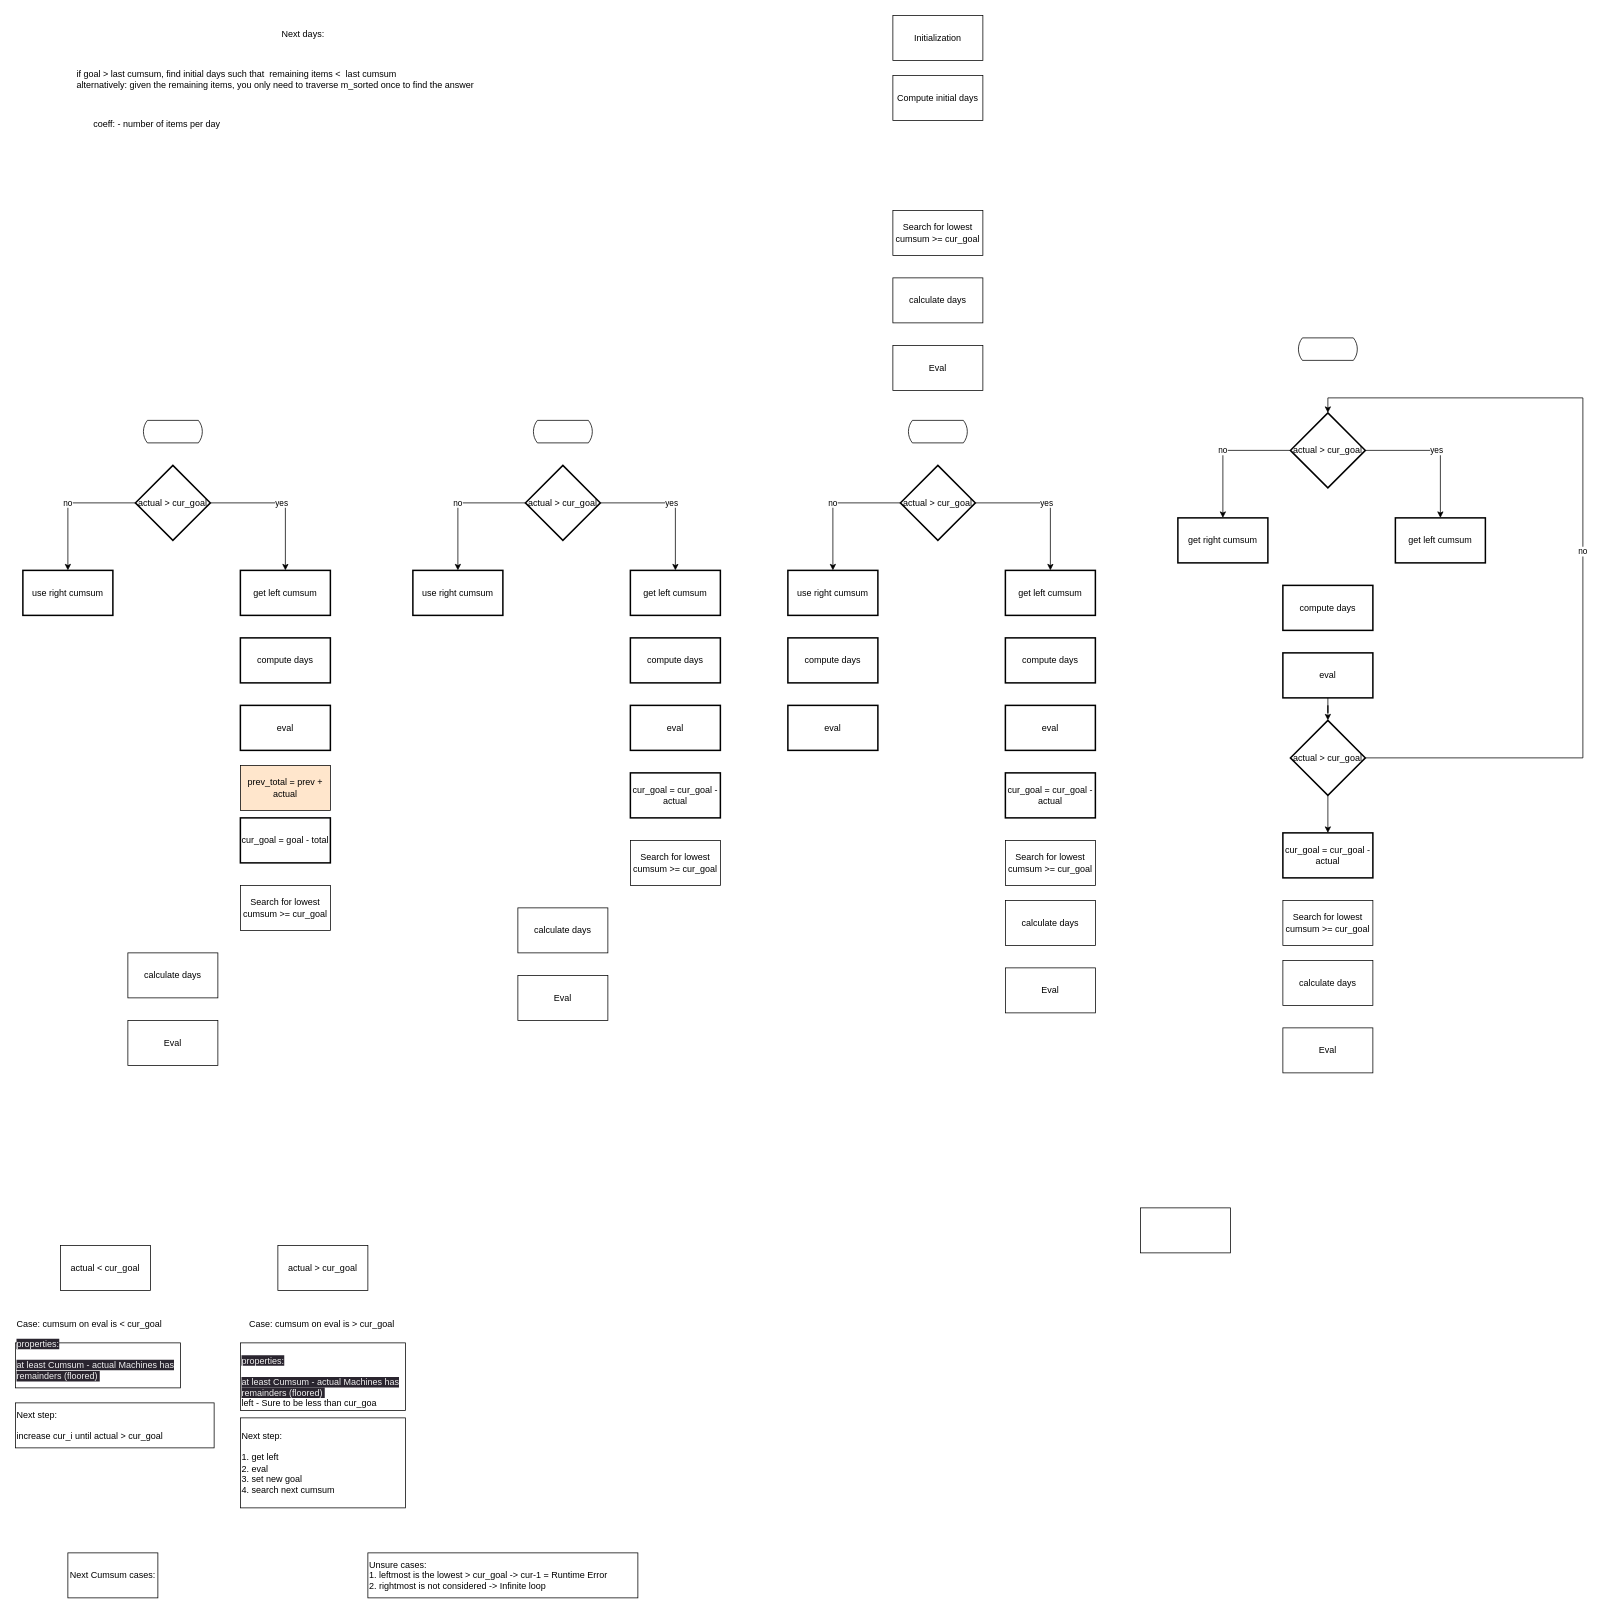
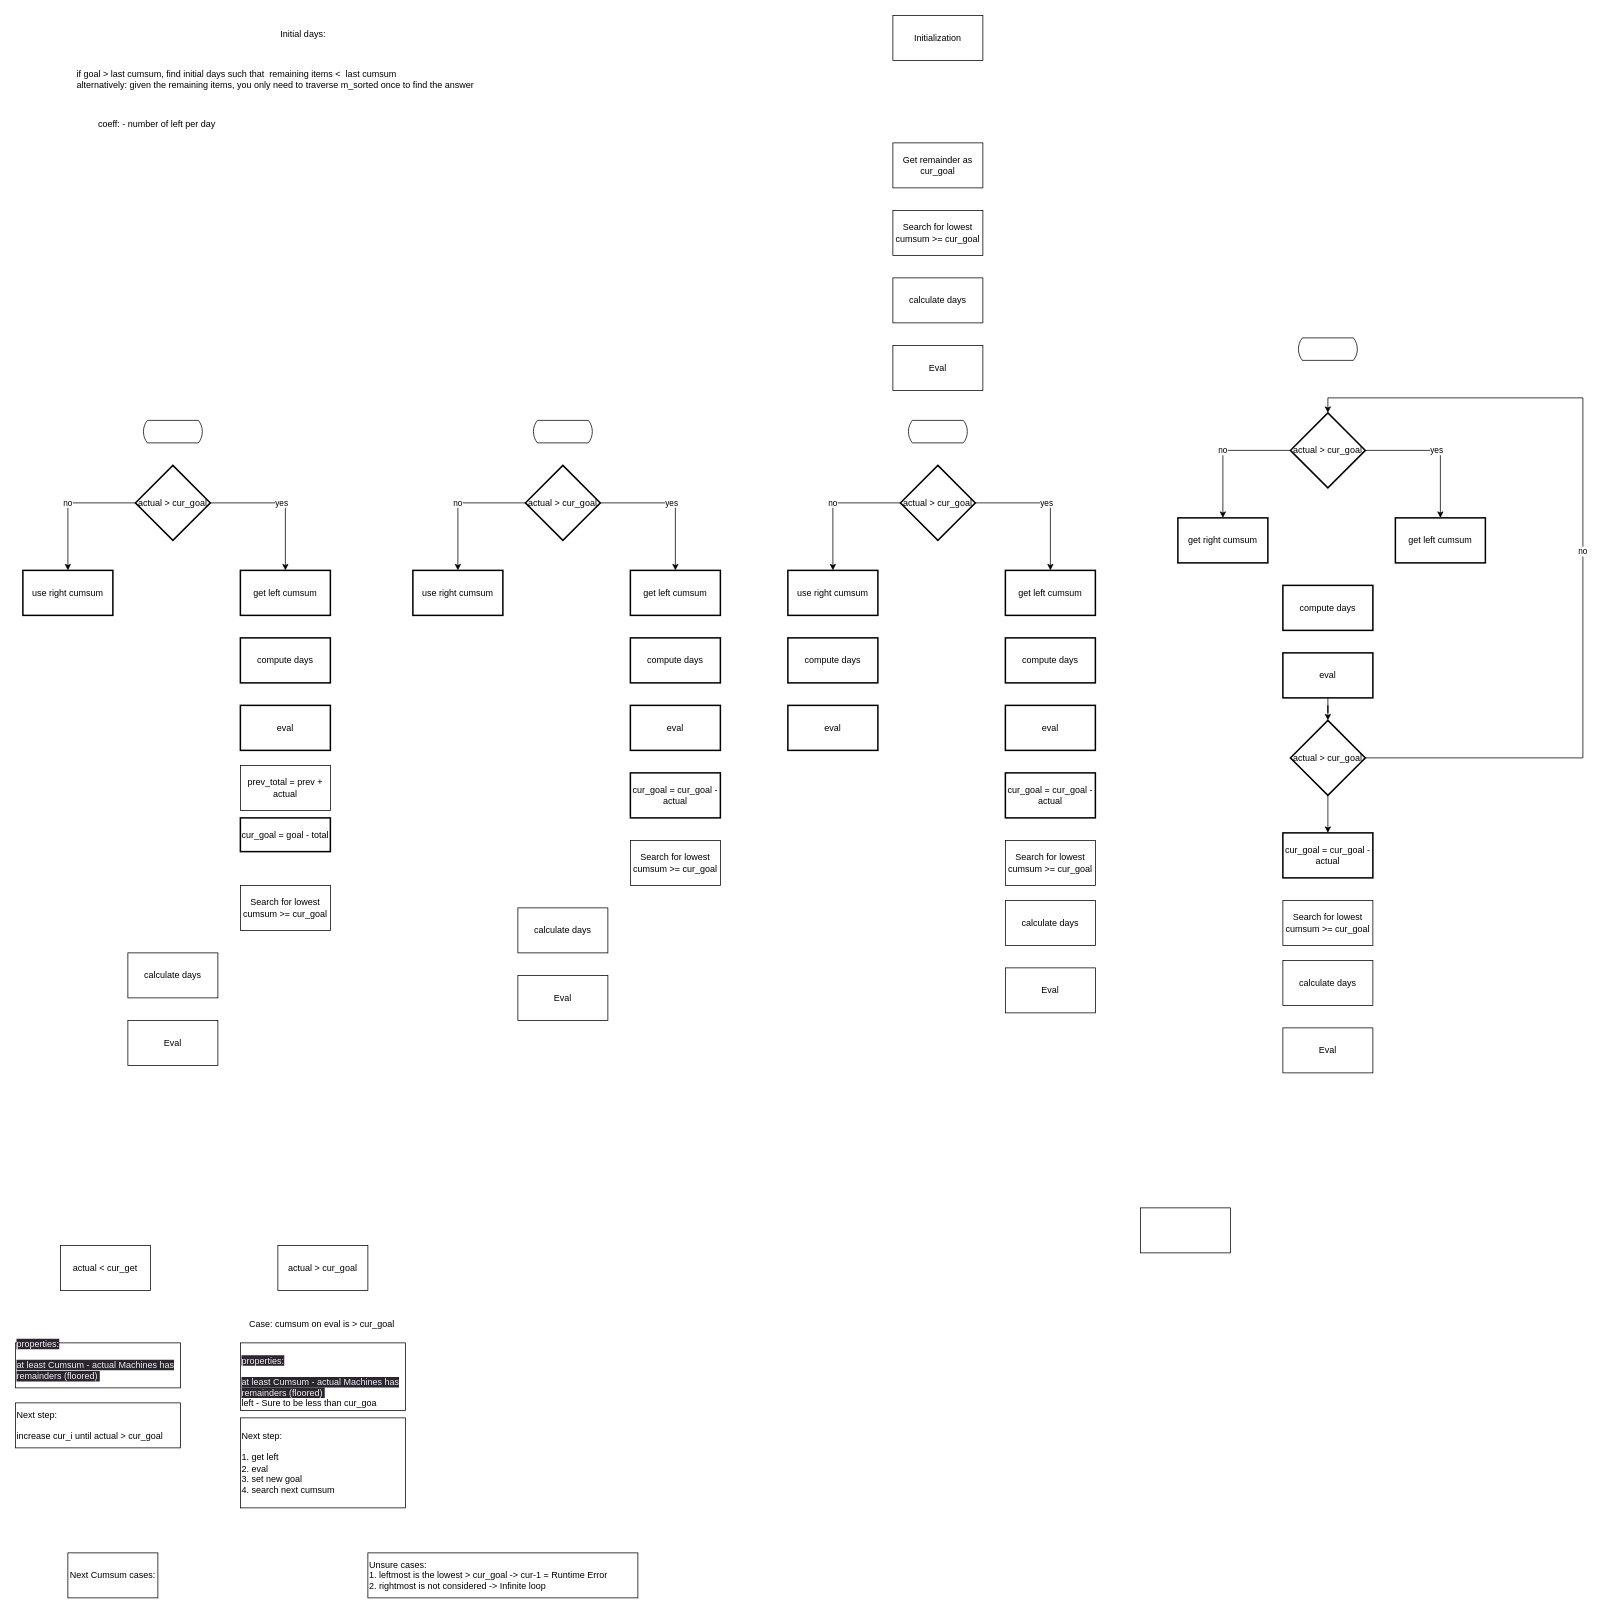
(305, 34) -> (305, 34)
(938, 98) -> none
(158, 124) -> (158, 124)
none -> (938, 165)
(285, 788) -> (285, 788)
(285, 840) -> (285, 835)
(105, 1268) -> (105, 1268)
(98, 1324) -> none
(115, 1425) -> (98, 1425)
